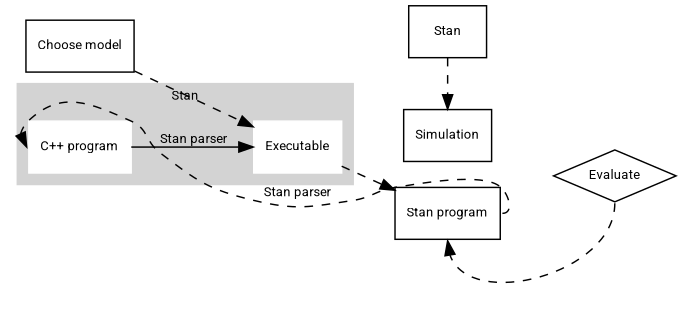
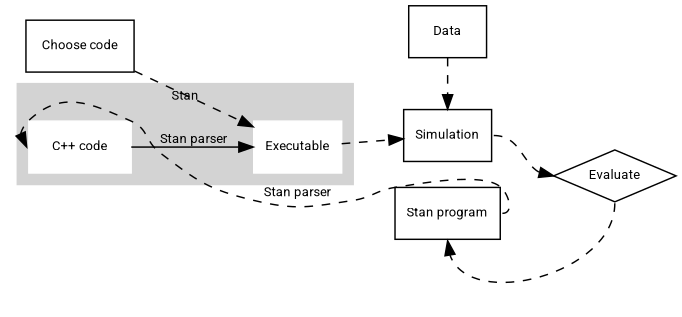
(448, 32) -> (448, 32)
(80, 46) -> (80, 46)
(80, 147) -> (80, 147)
none -> (519, 150)
(363, 176) -> (365, 142)
